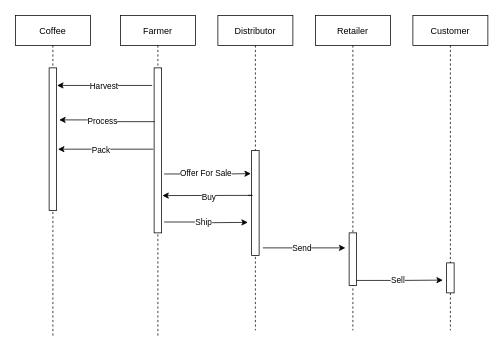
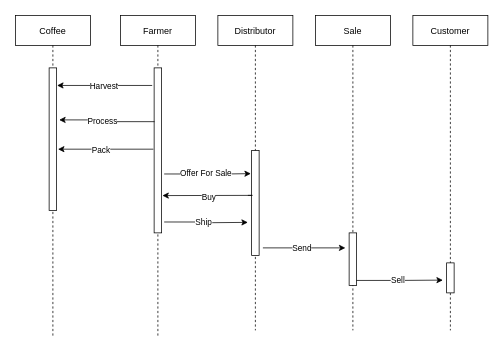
(353, 31) -> (353, 31)
